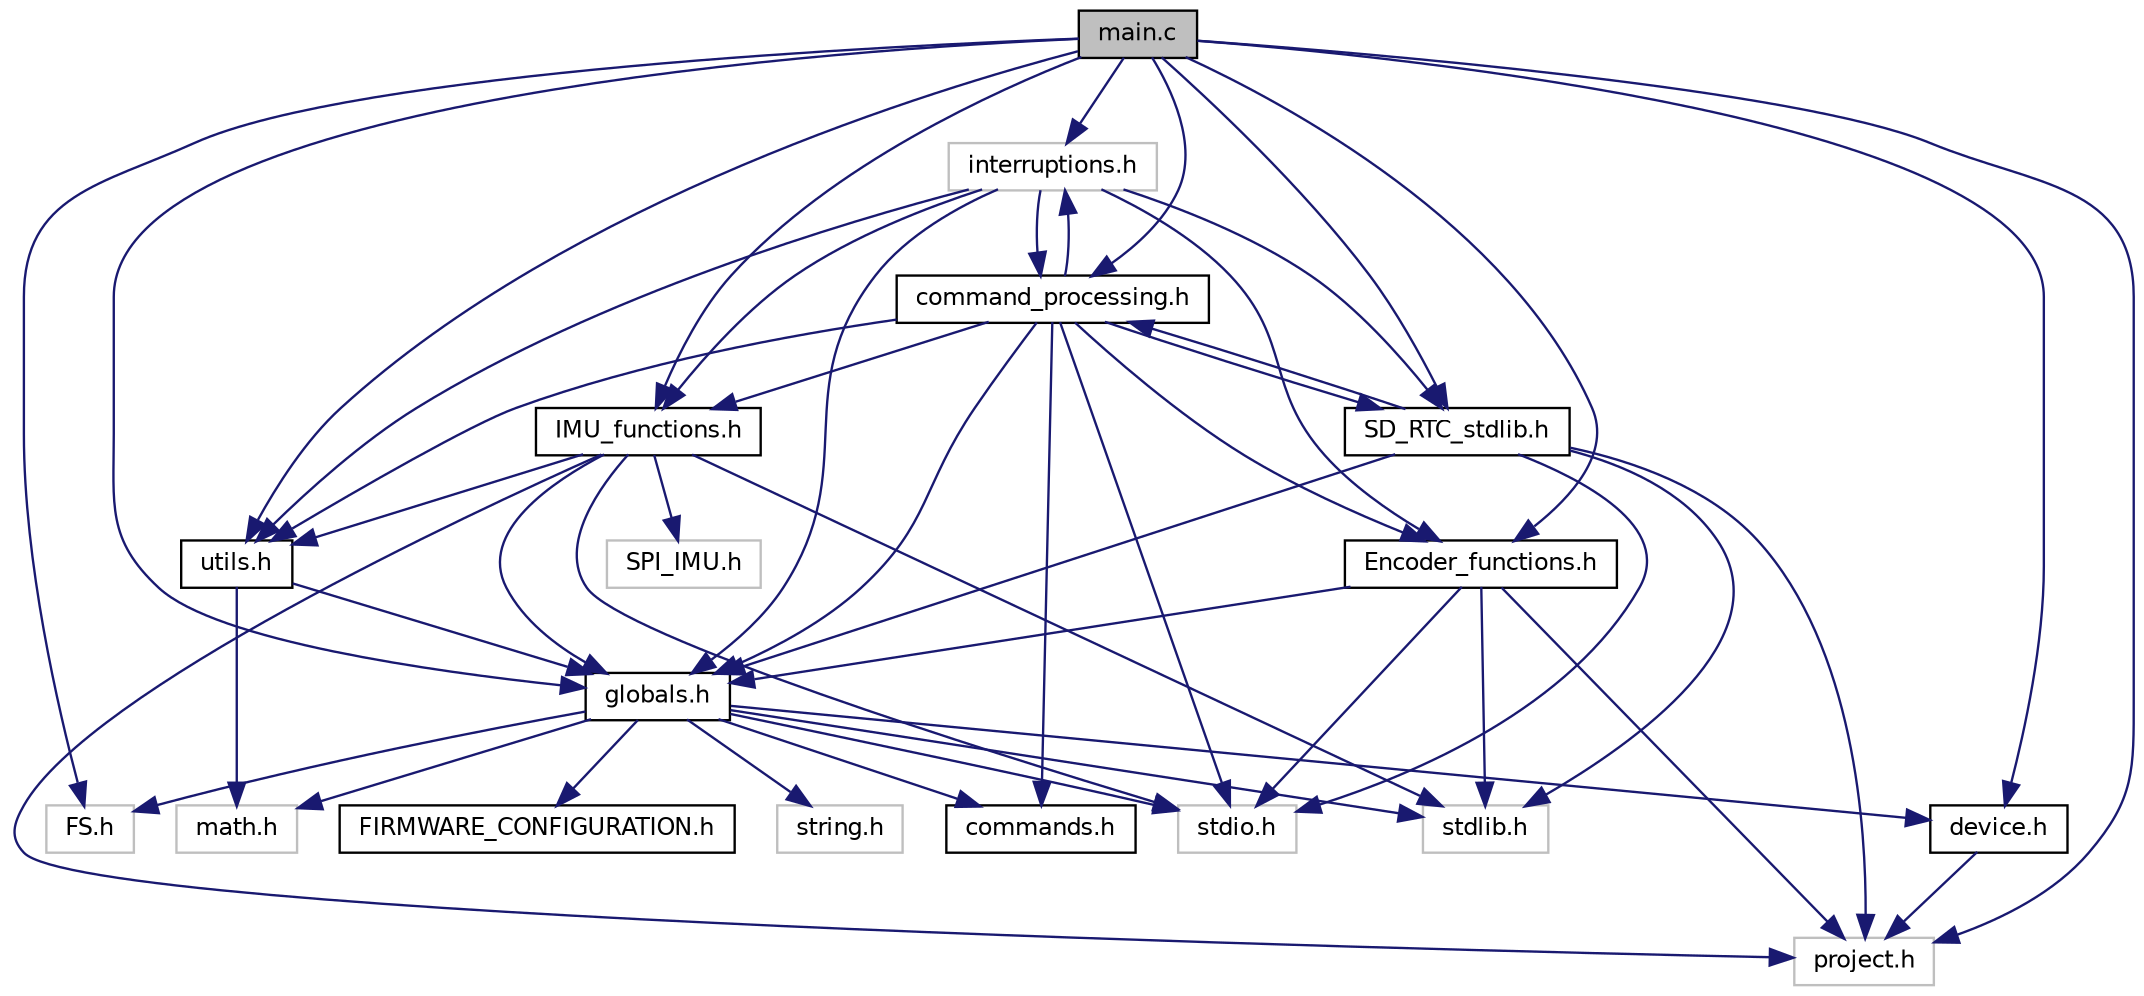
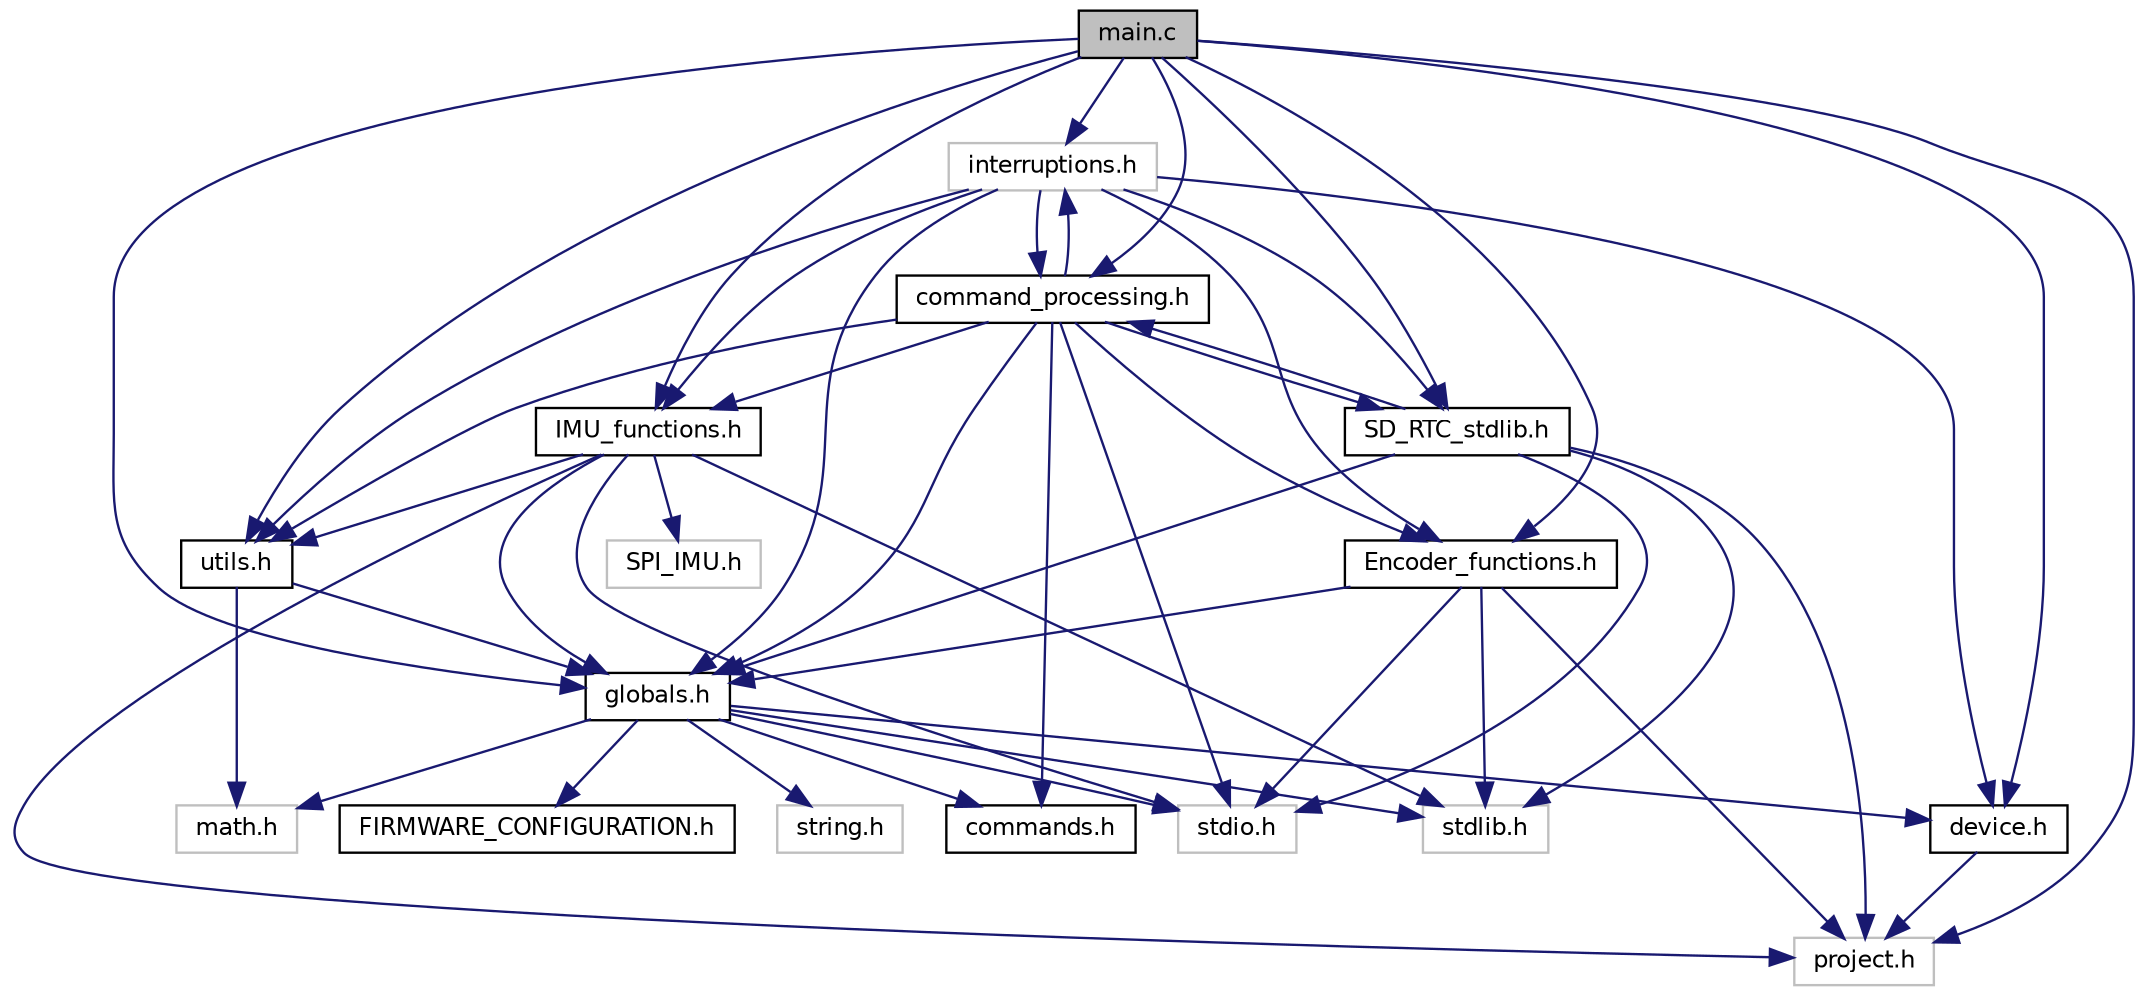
none -> (1760, 281)
(90, 829) -> none
